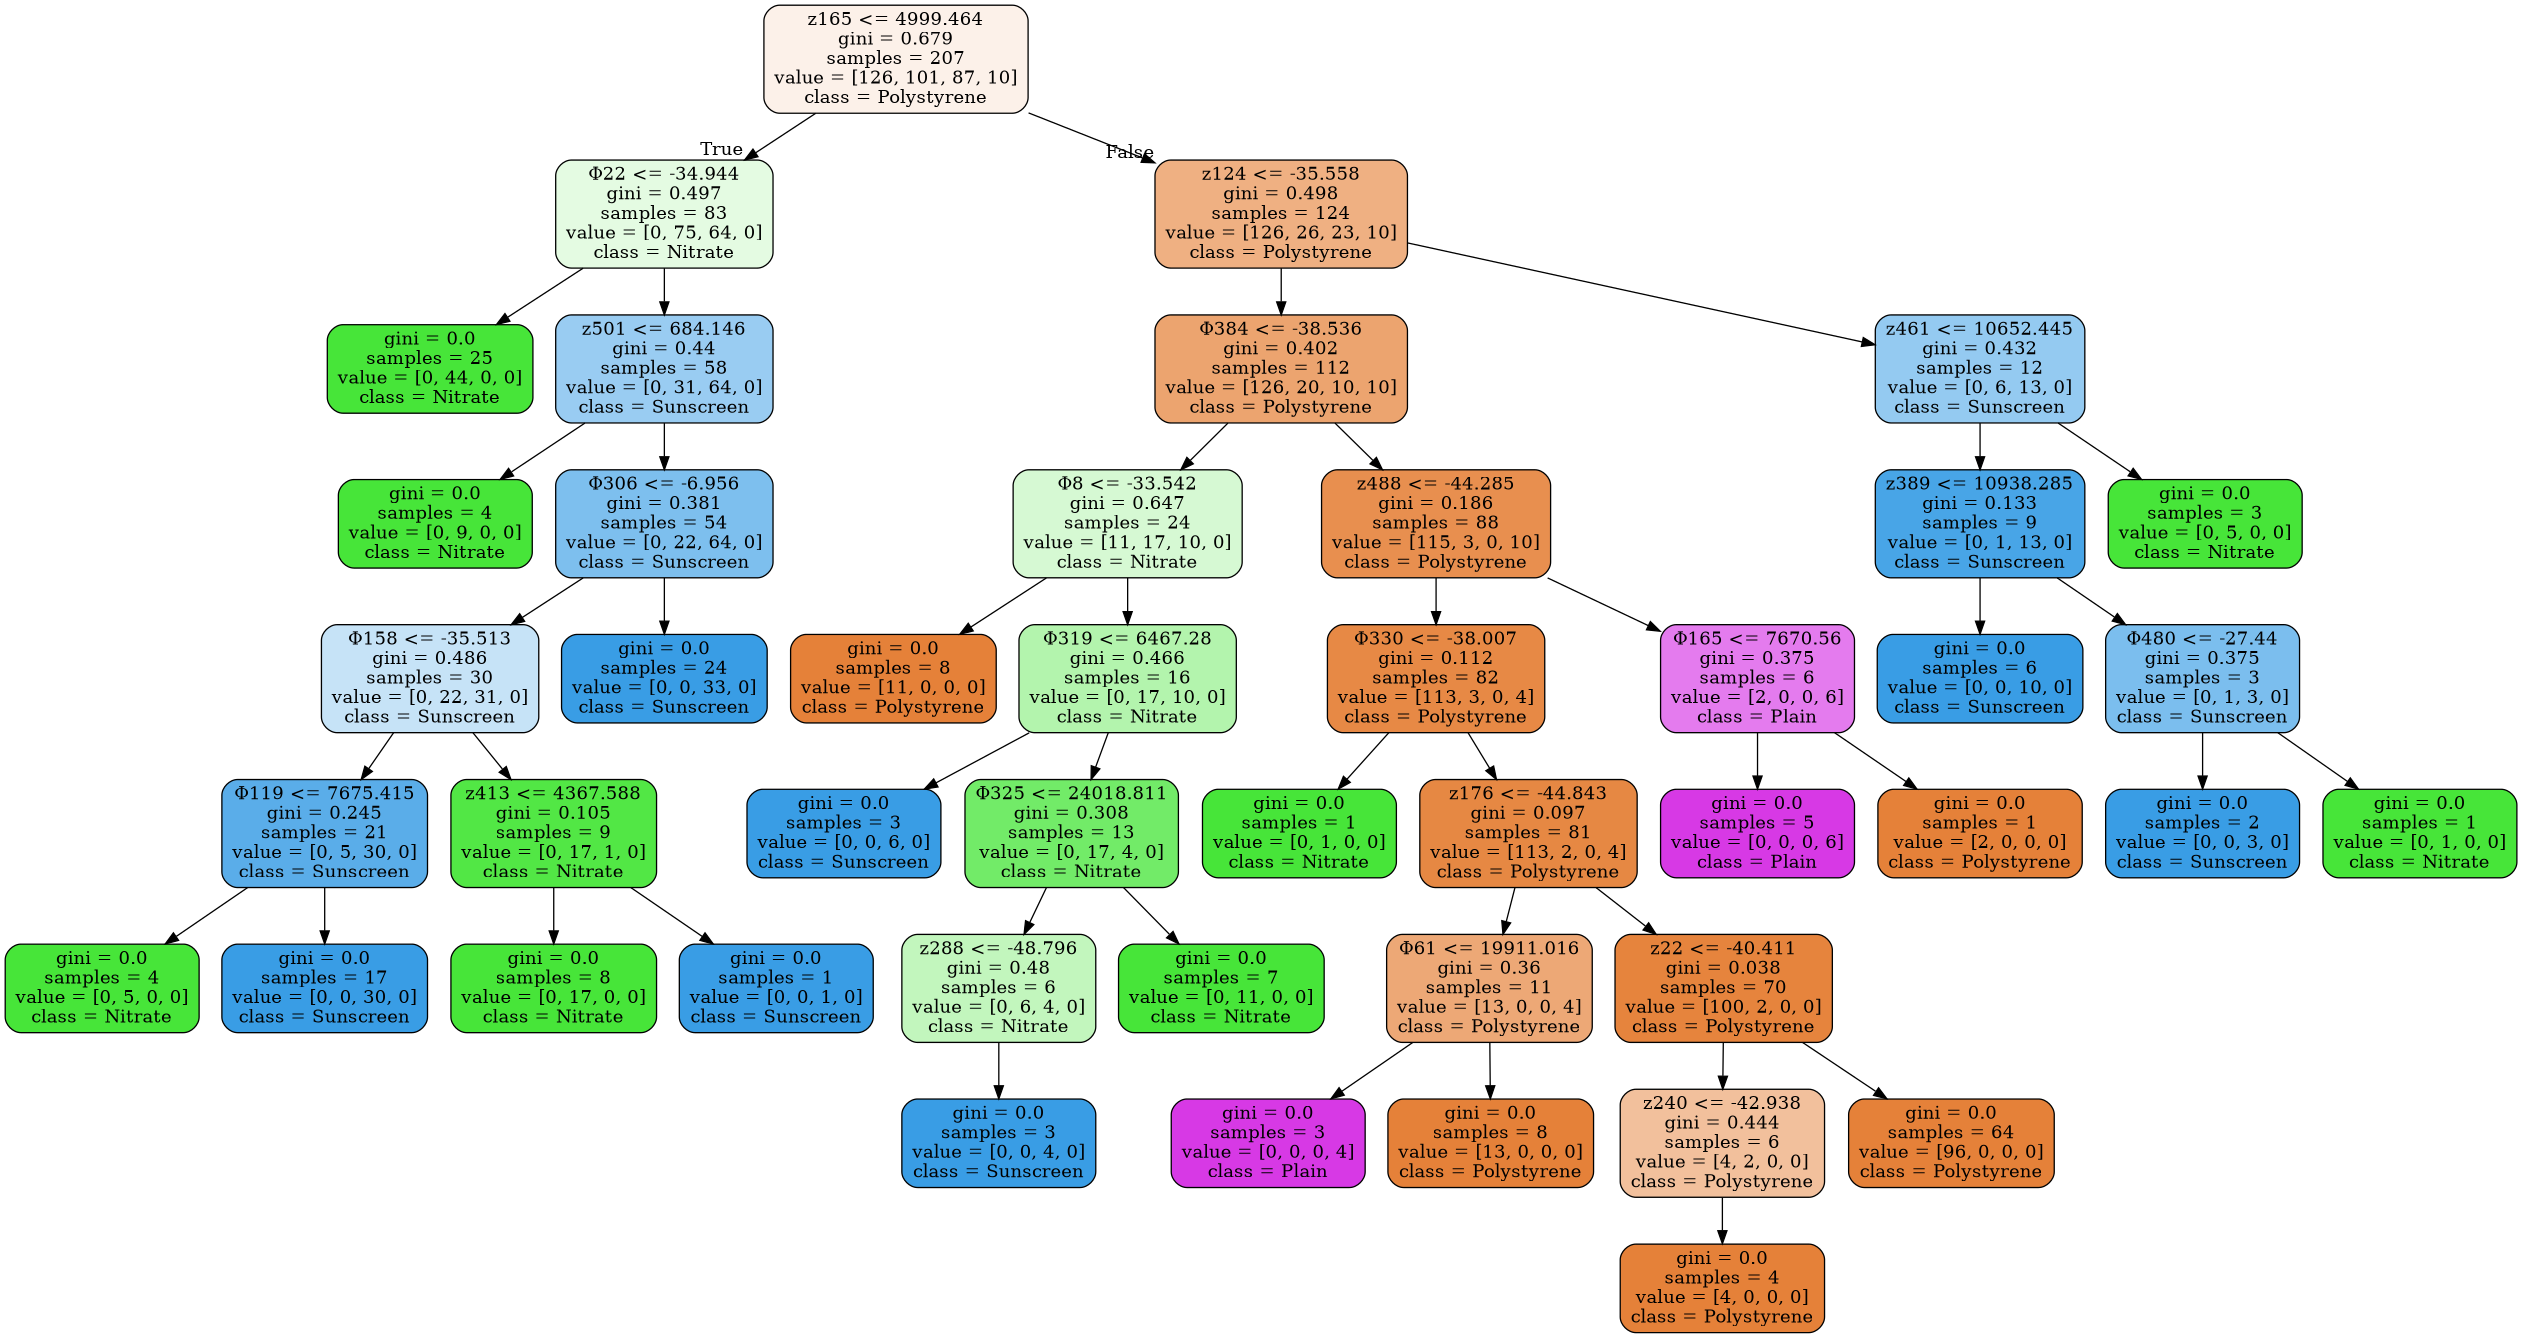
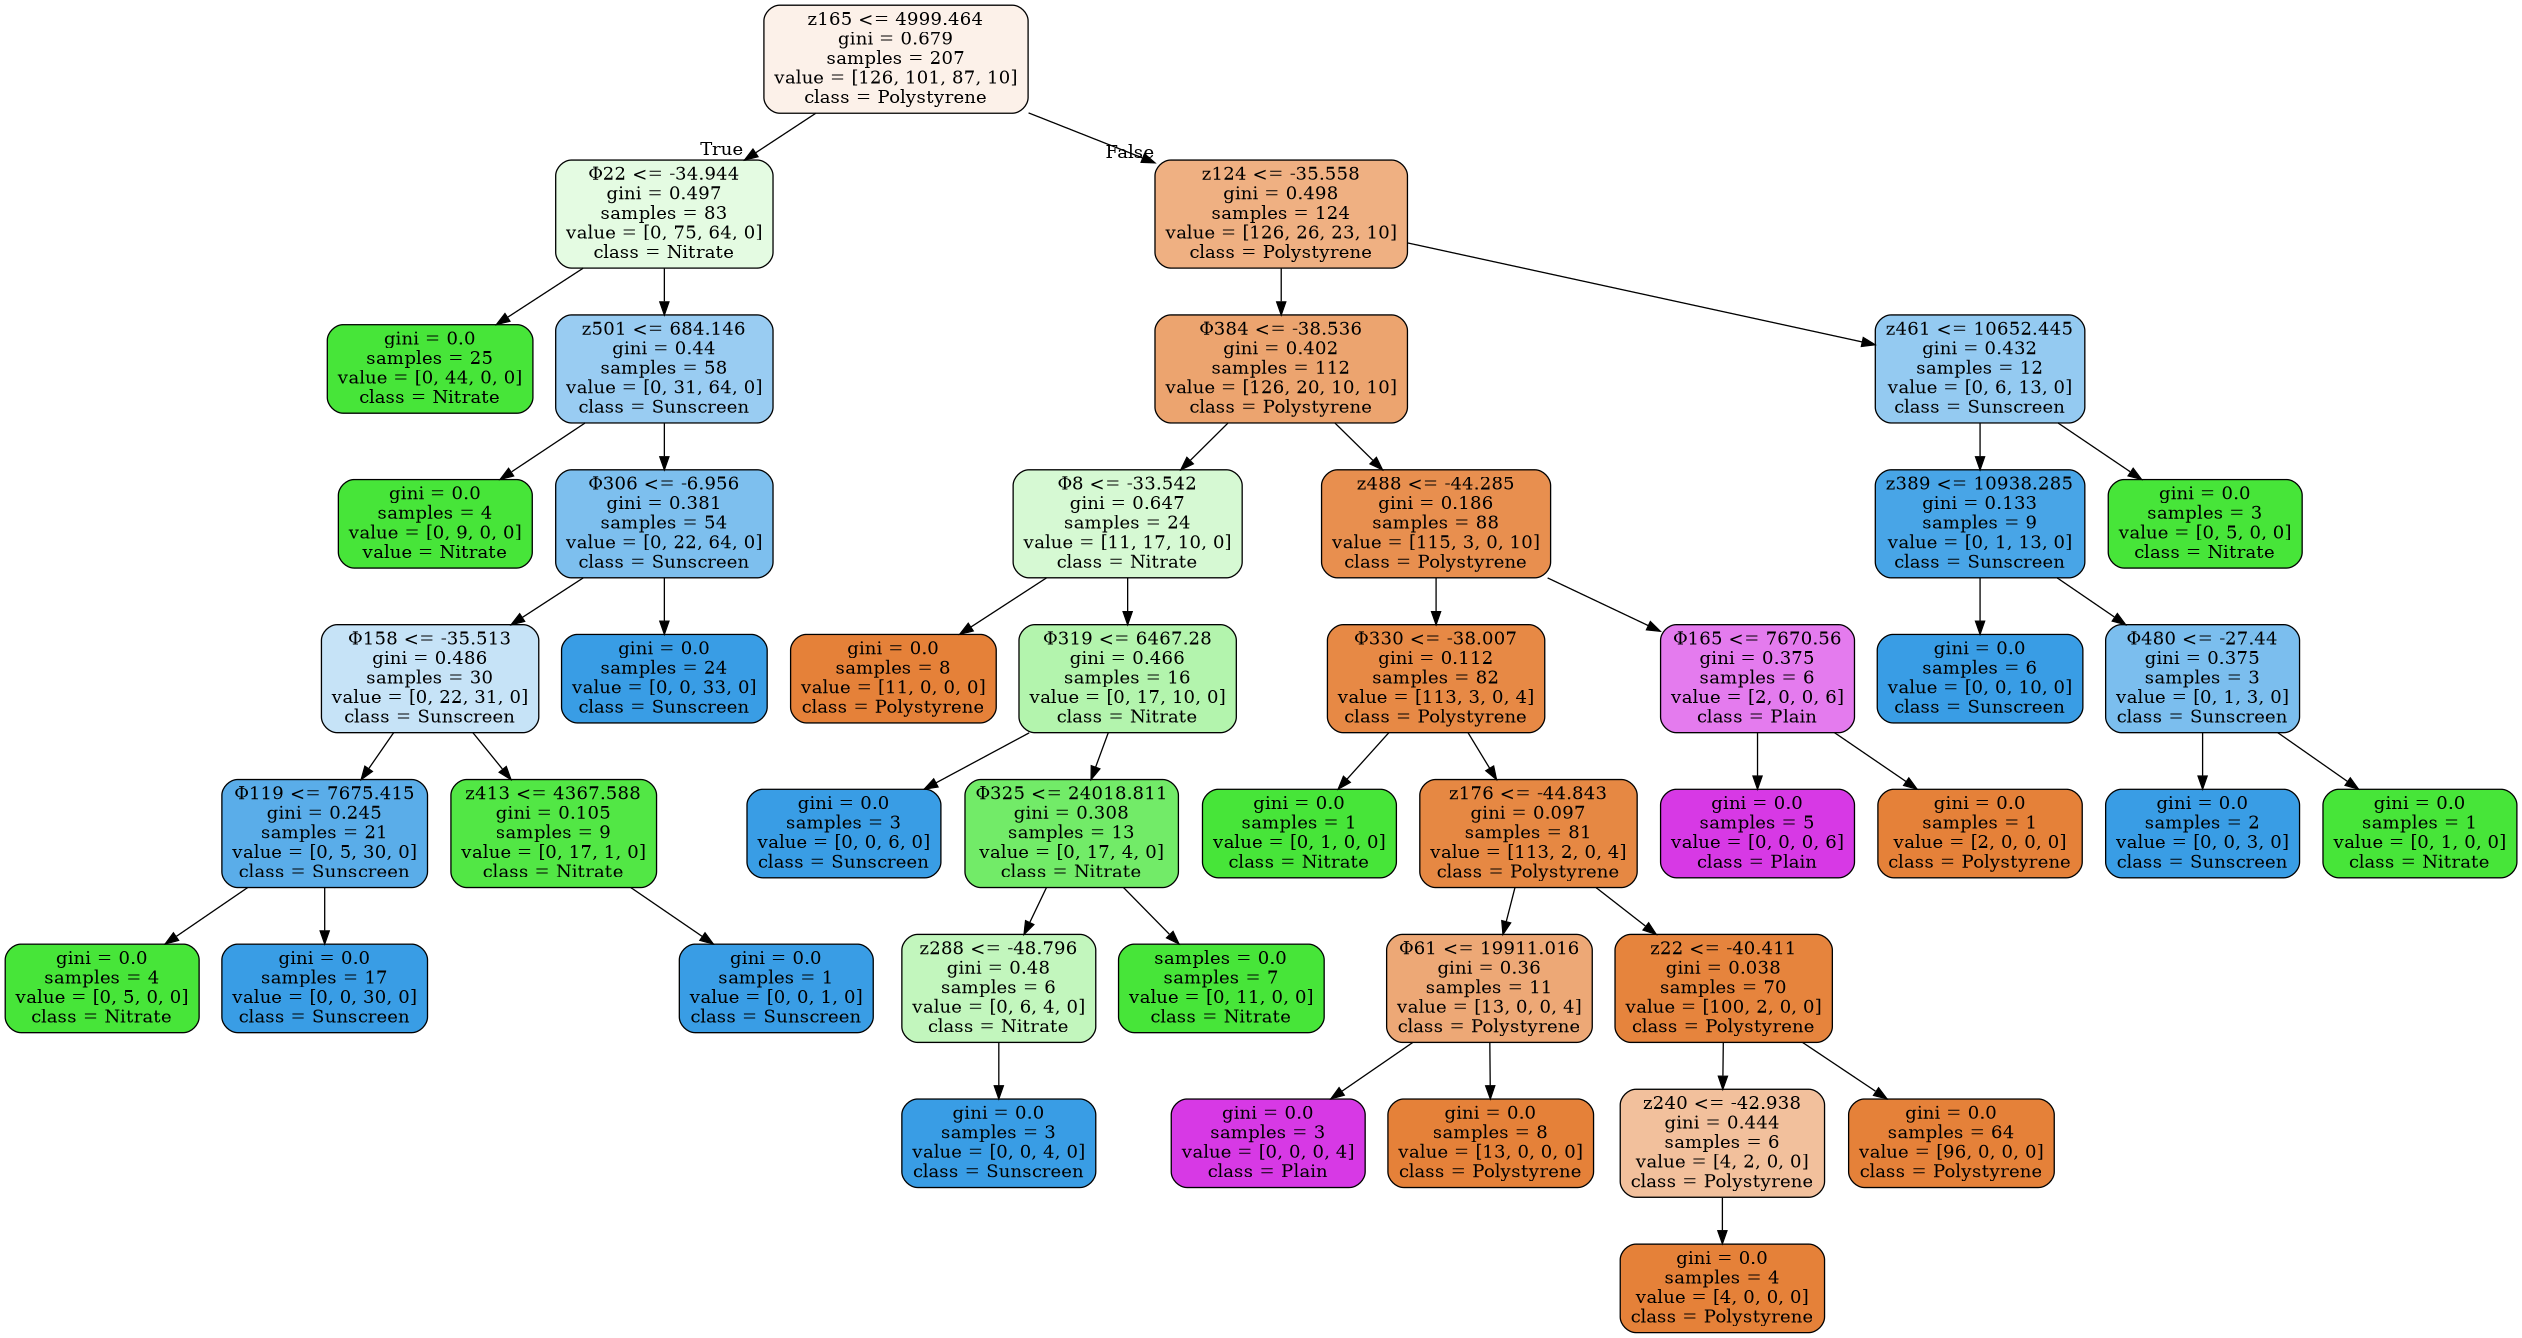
(435, 524) -> (435, 524)
(554, 988) -> none
(1221, 988) -> (1221, 988)
